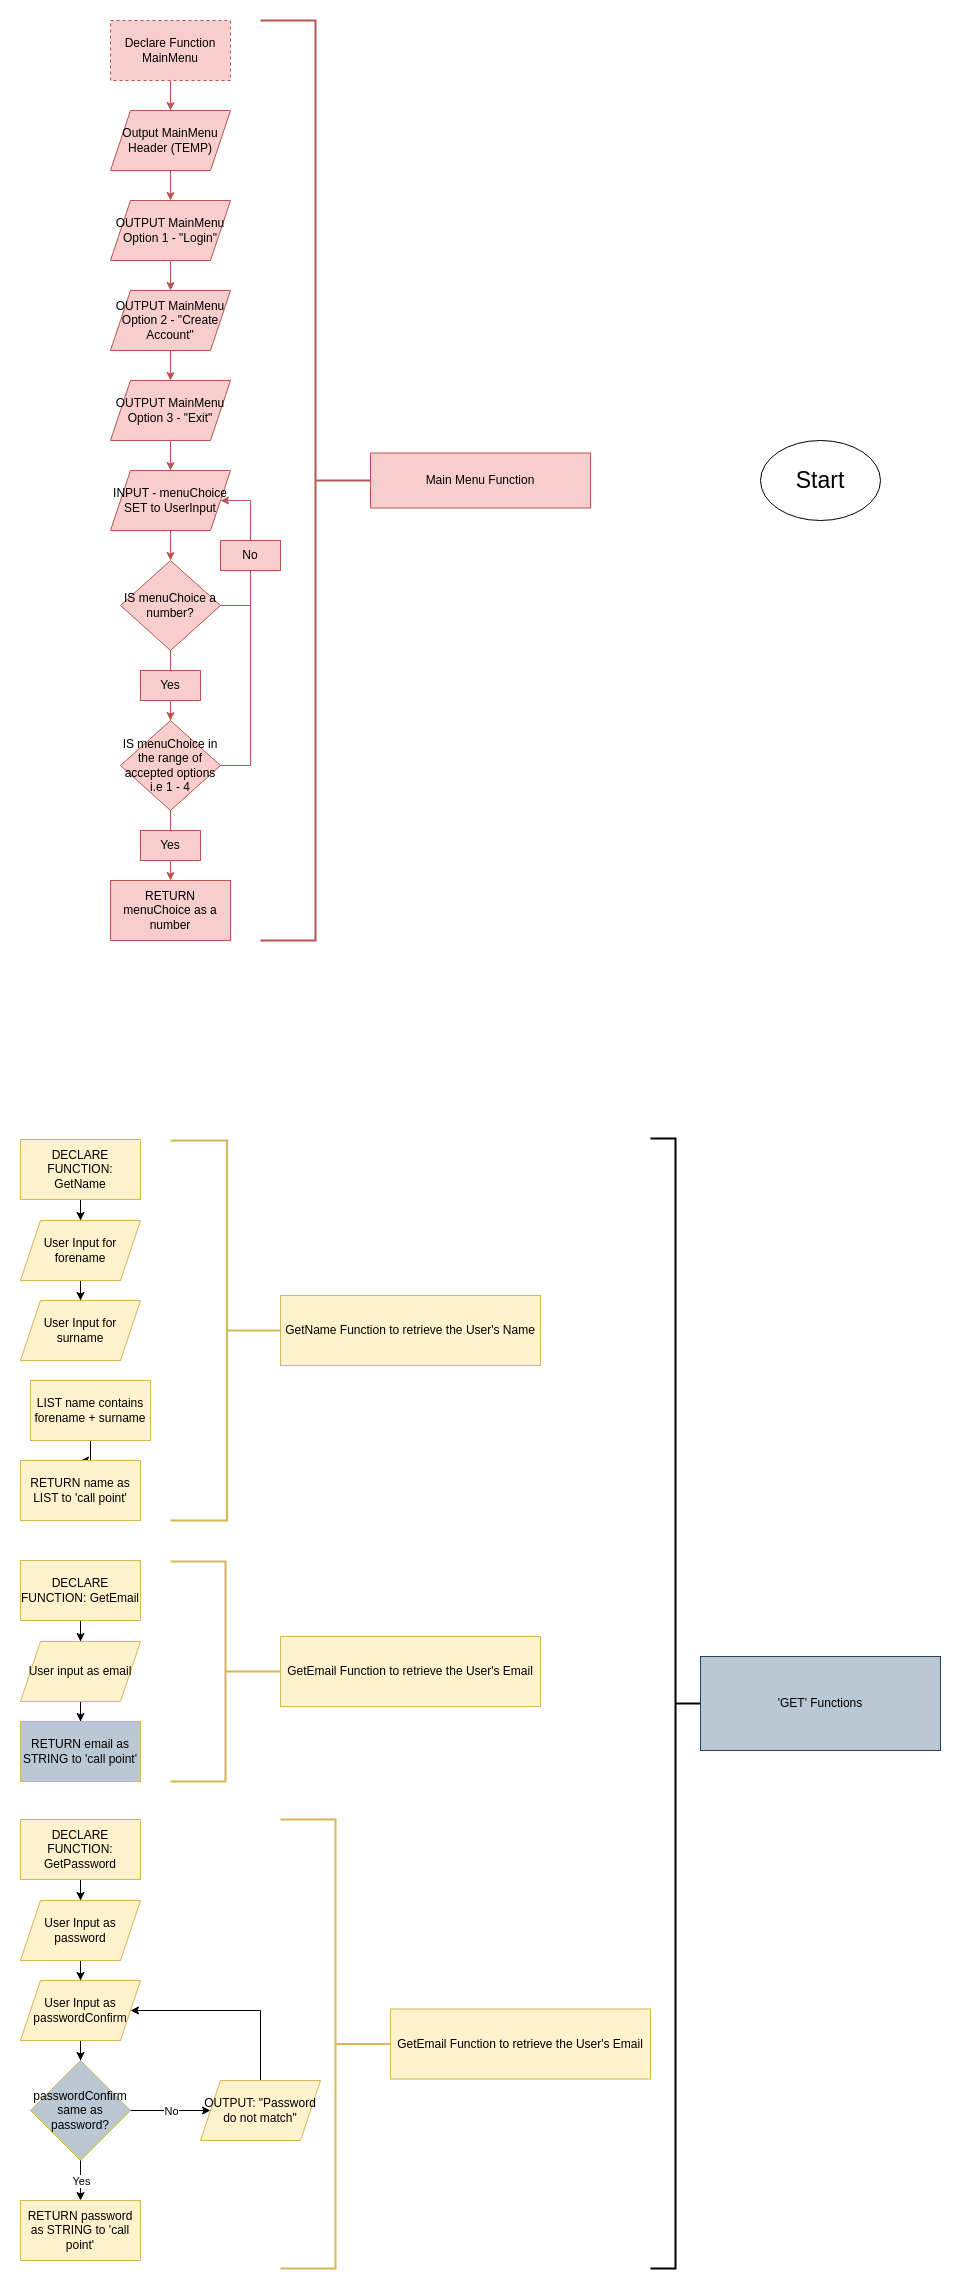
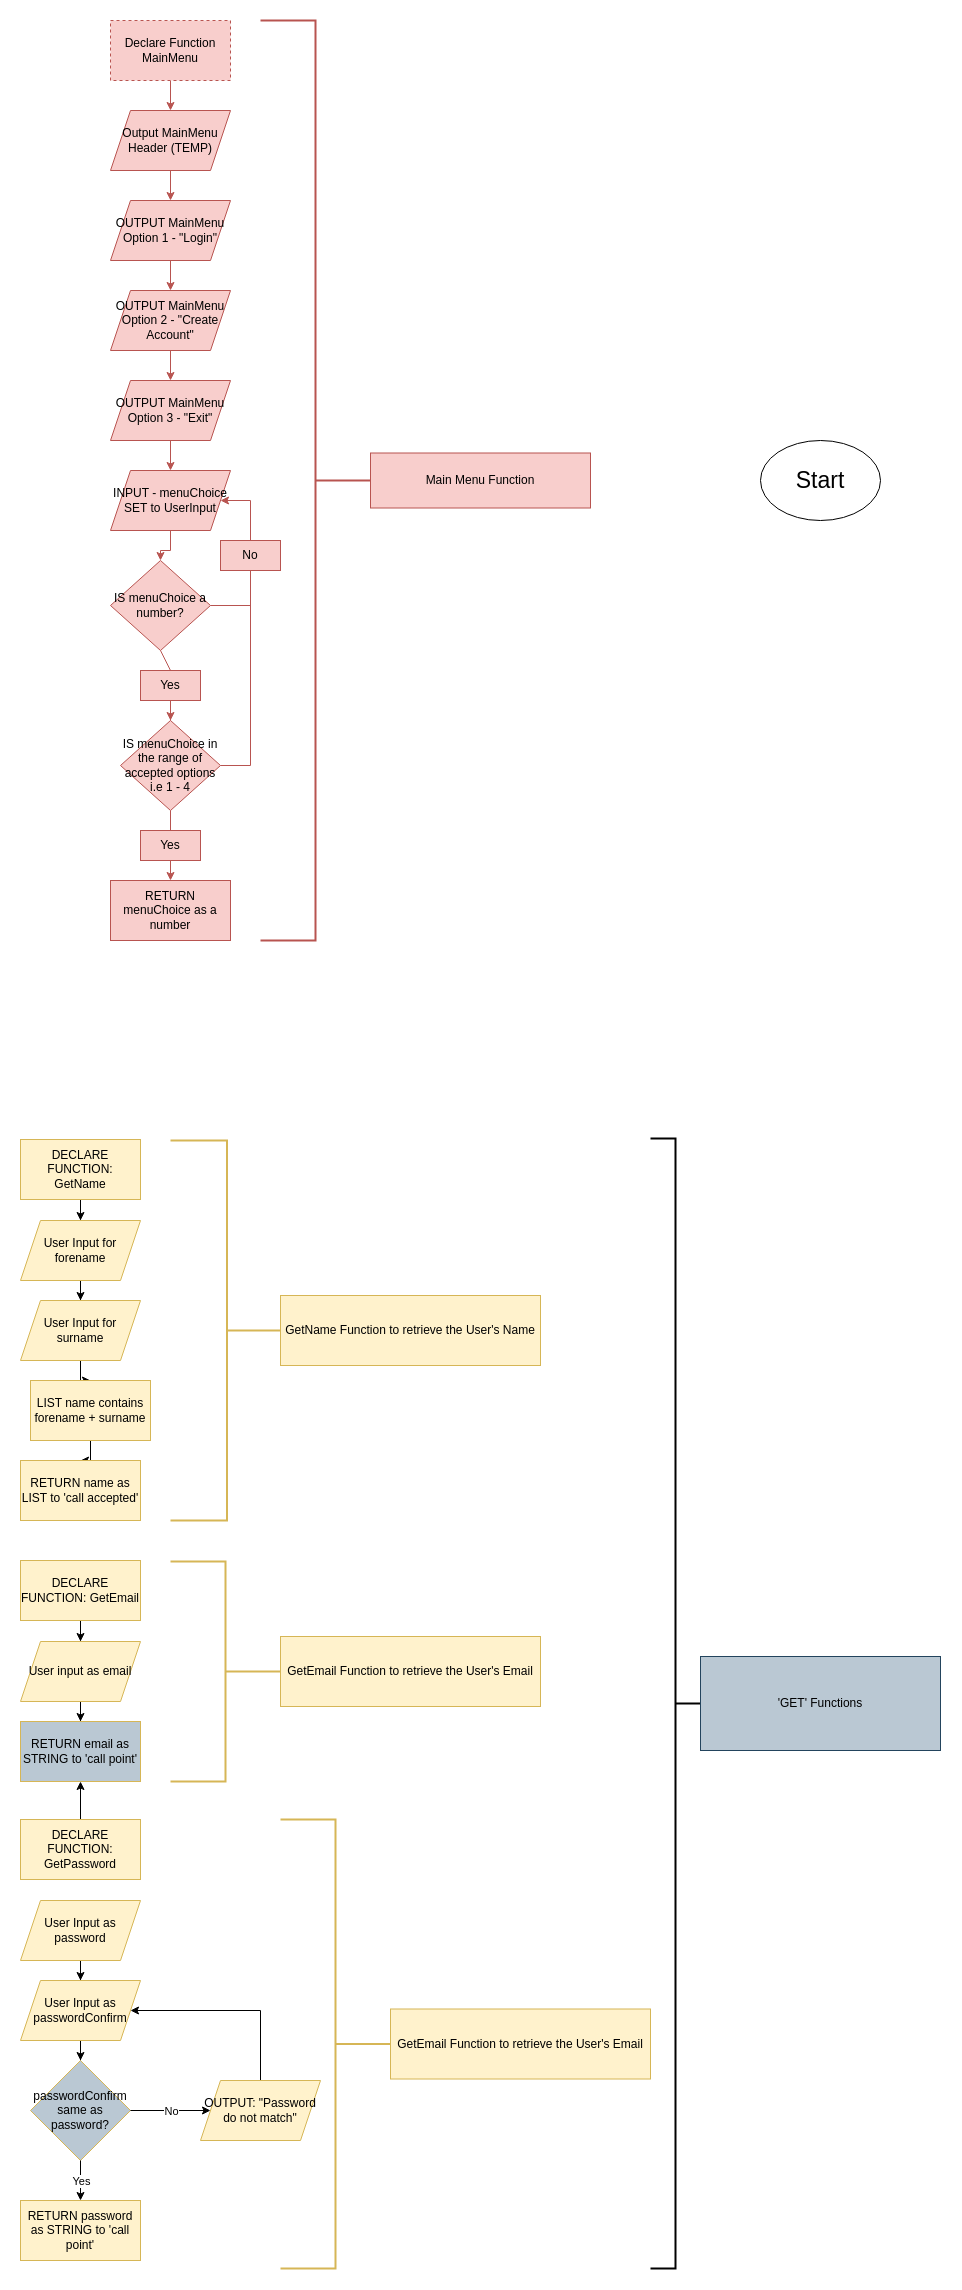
(171, 606) -> (161, 606)
none -> (81, 1372)
(81, 1491) -> (81, 1491)
(81, 1894) -> (81, 1803)
